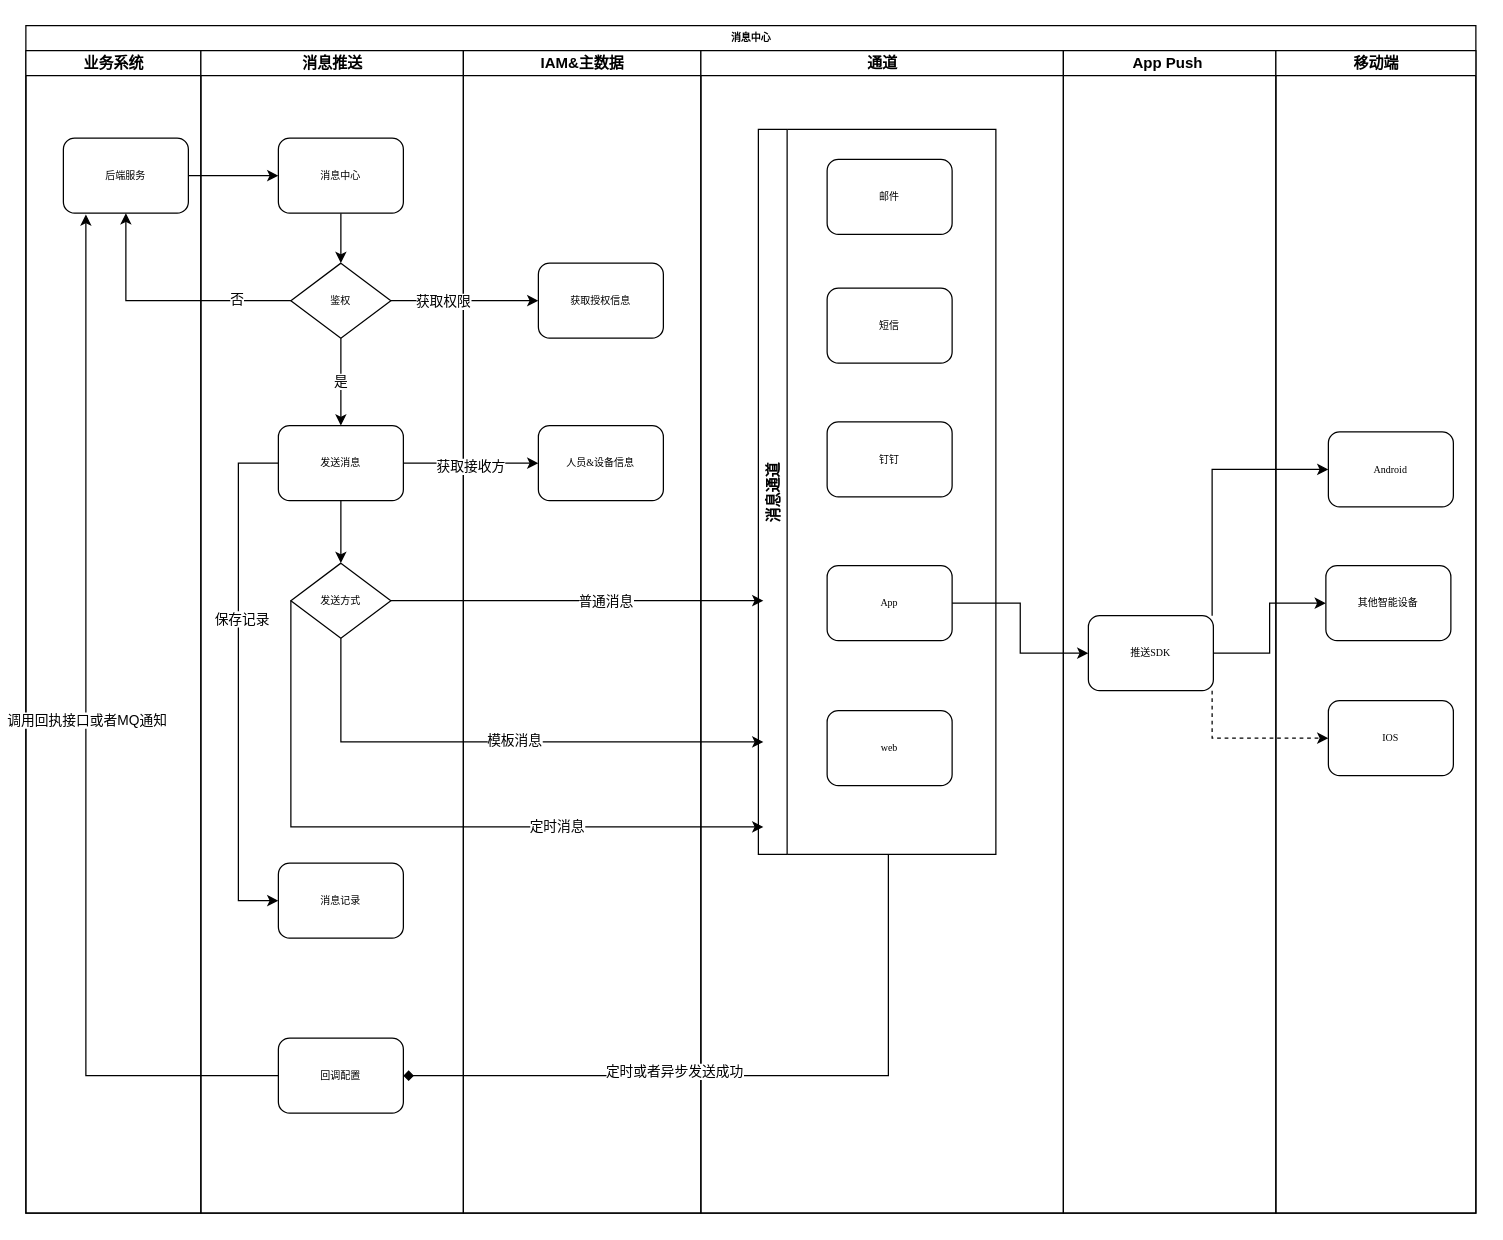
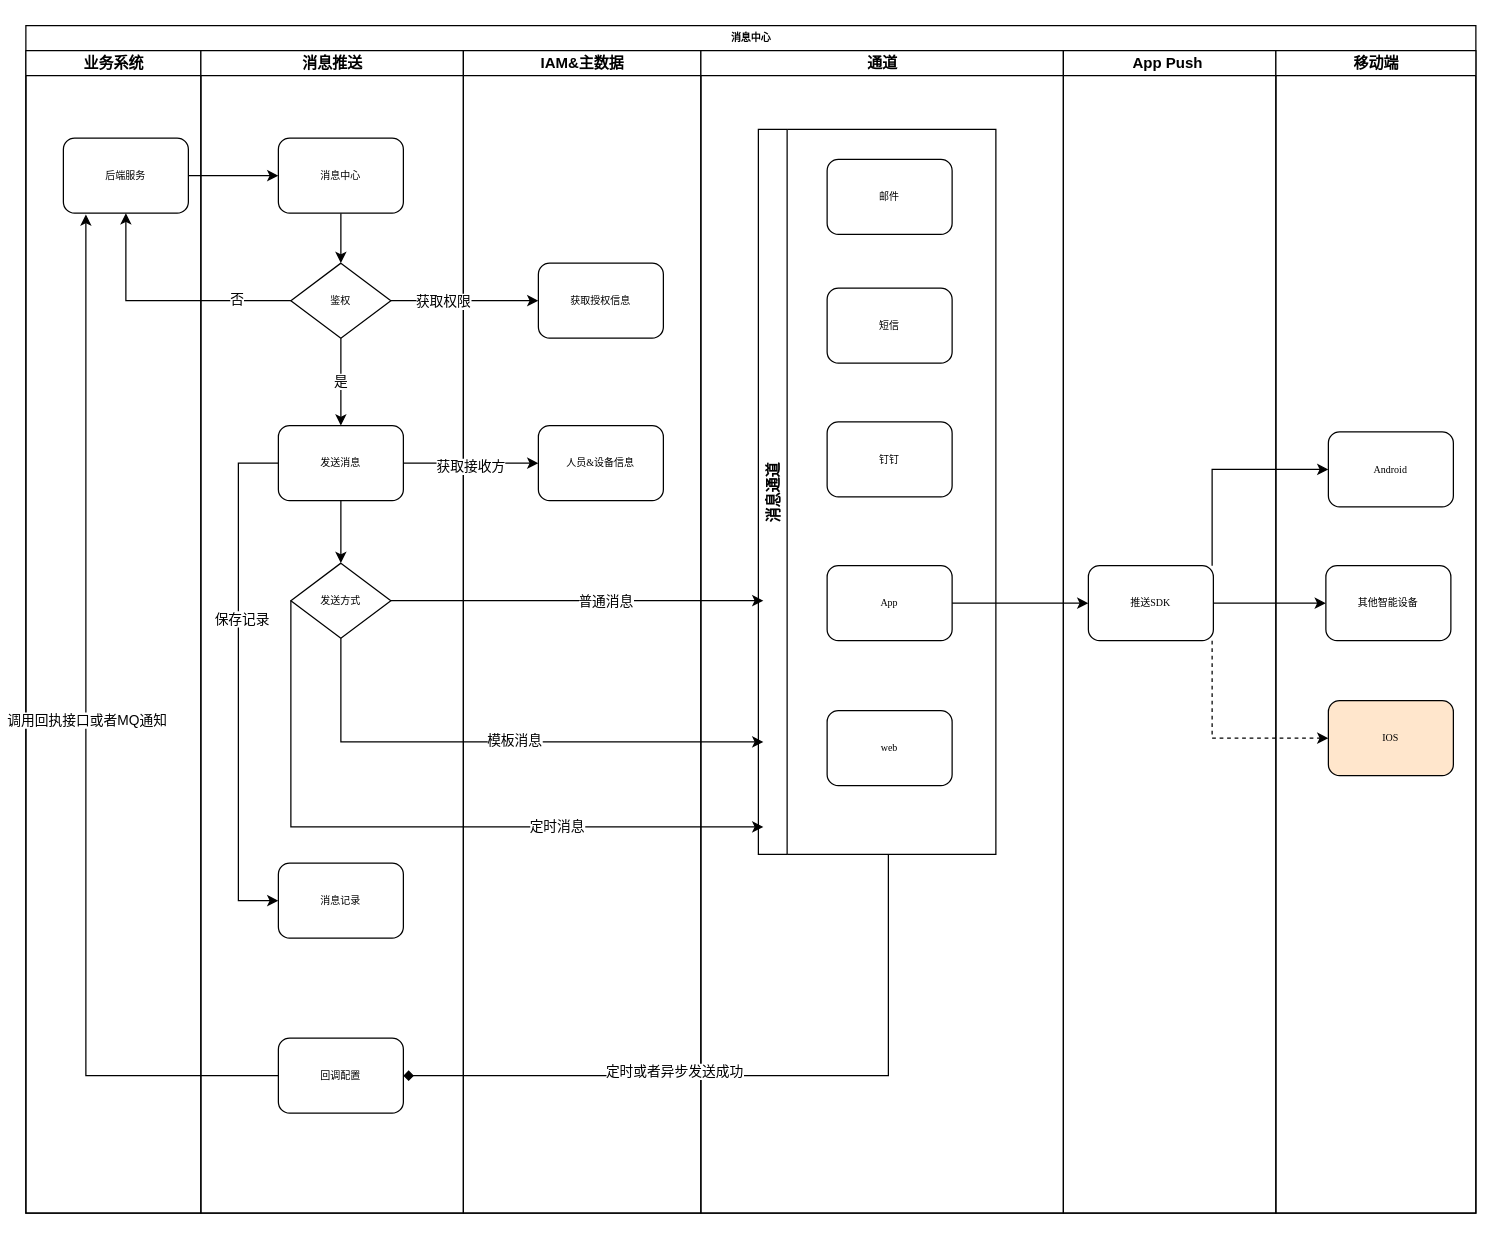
(1151, 653) -> (1151, 603)
(1391, 738) -> (1391, 738)
